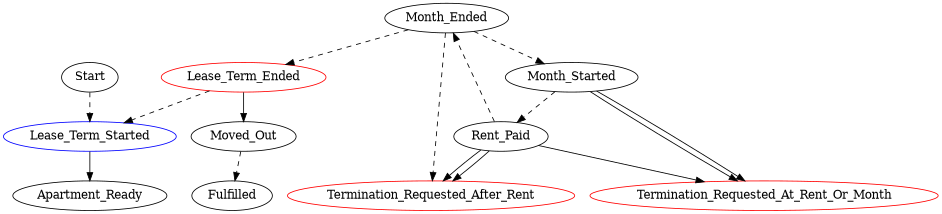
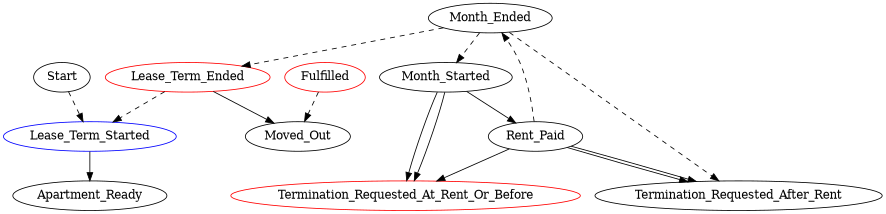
(539, 105) -> (488, 105)
(239, 162) -> (313, 103)
(232, 196) -> (325, 77)
(431, 196) -> (739, 196)
(764, 196) -> (406, 196)
